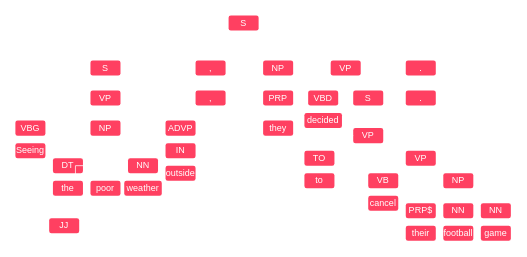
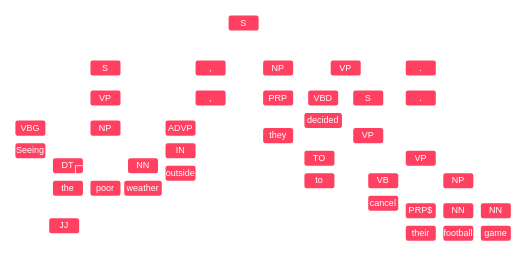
(278, 128) -> (278, 135)
